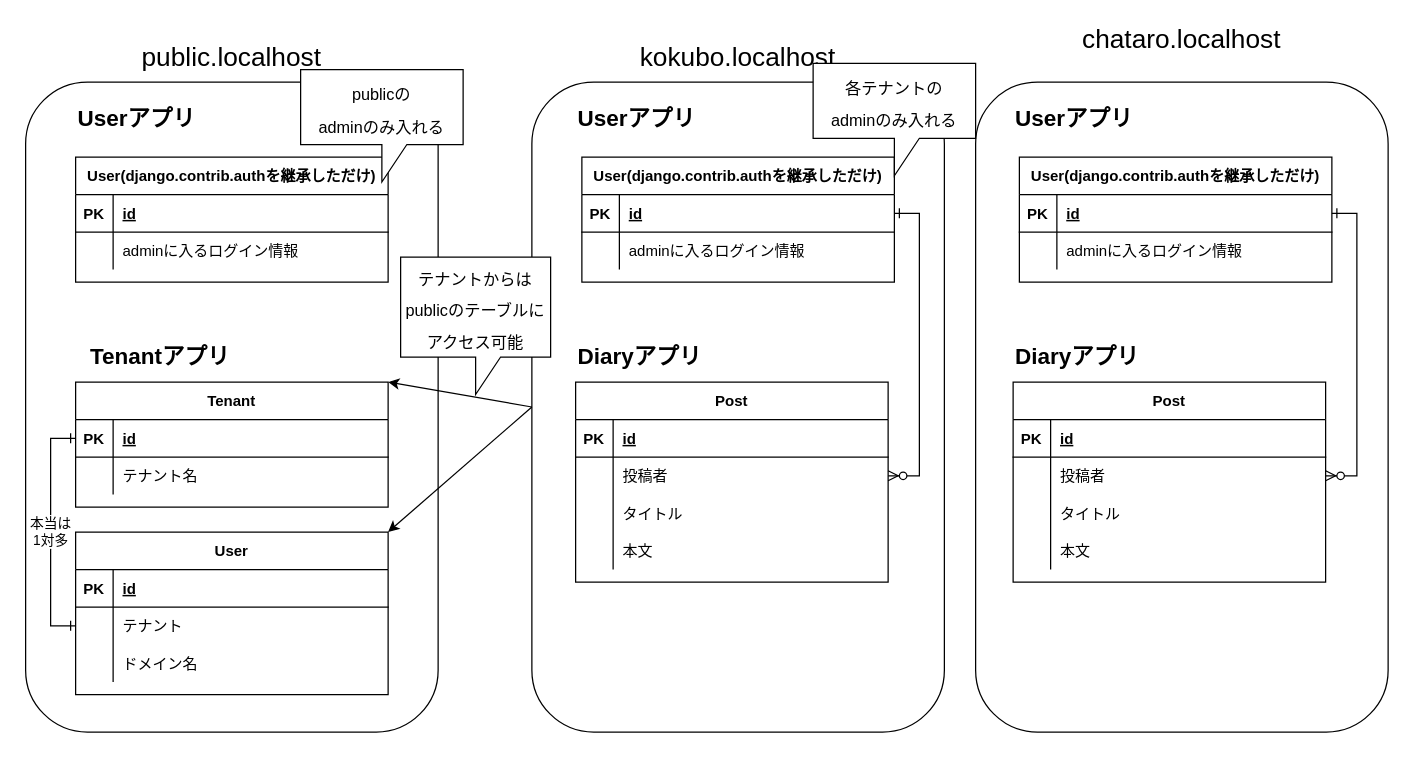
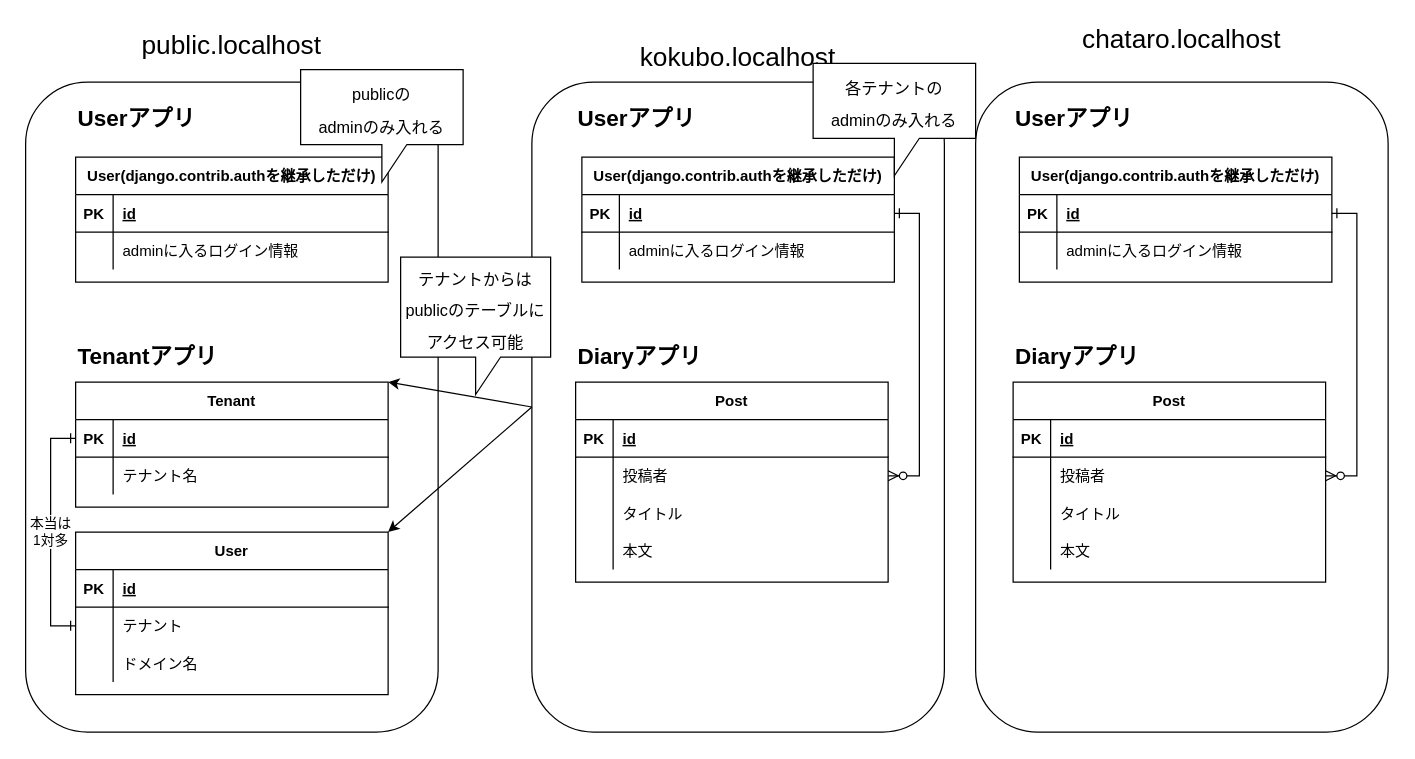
(232, 57) -> (232, 44)
(169, 357) -> (157, 357)
